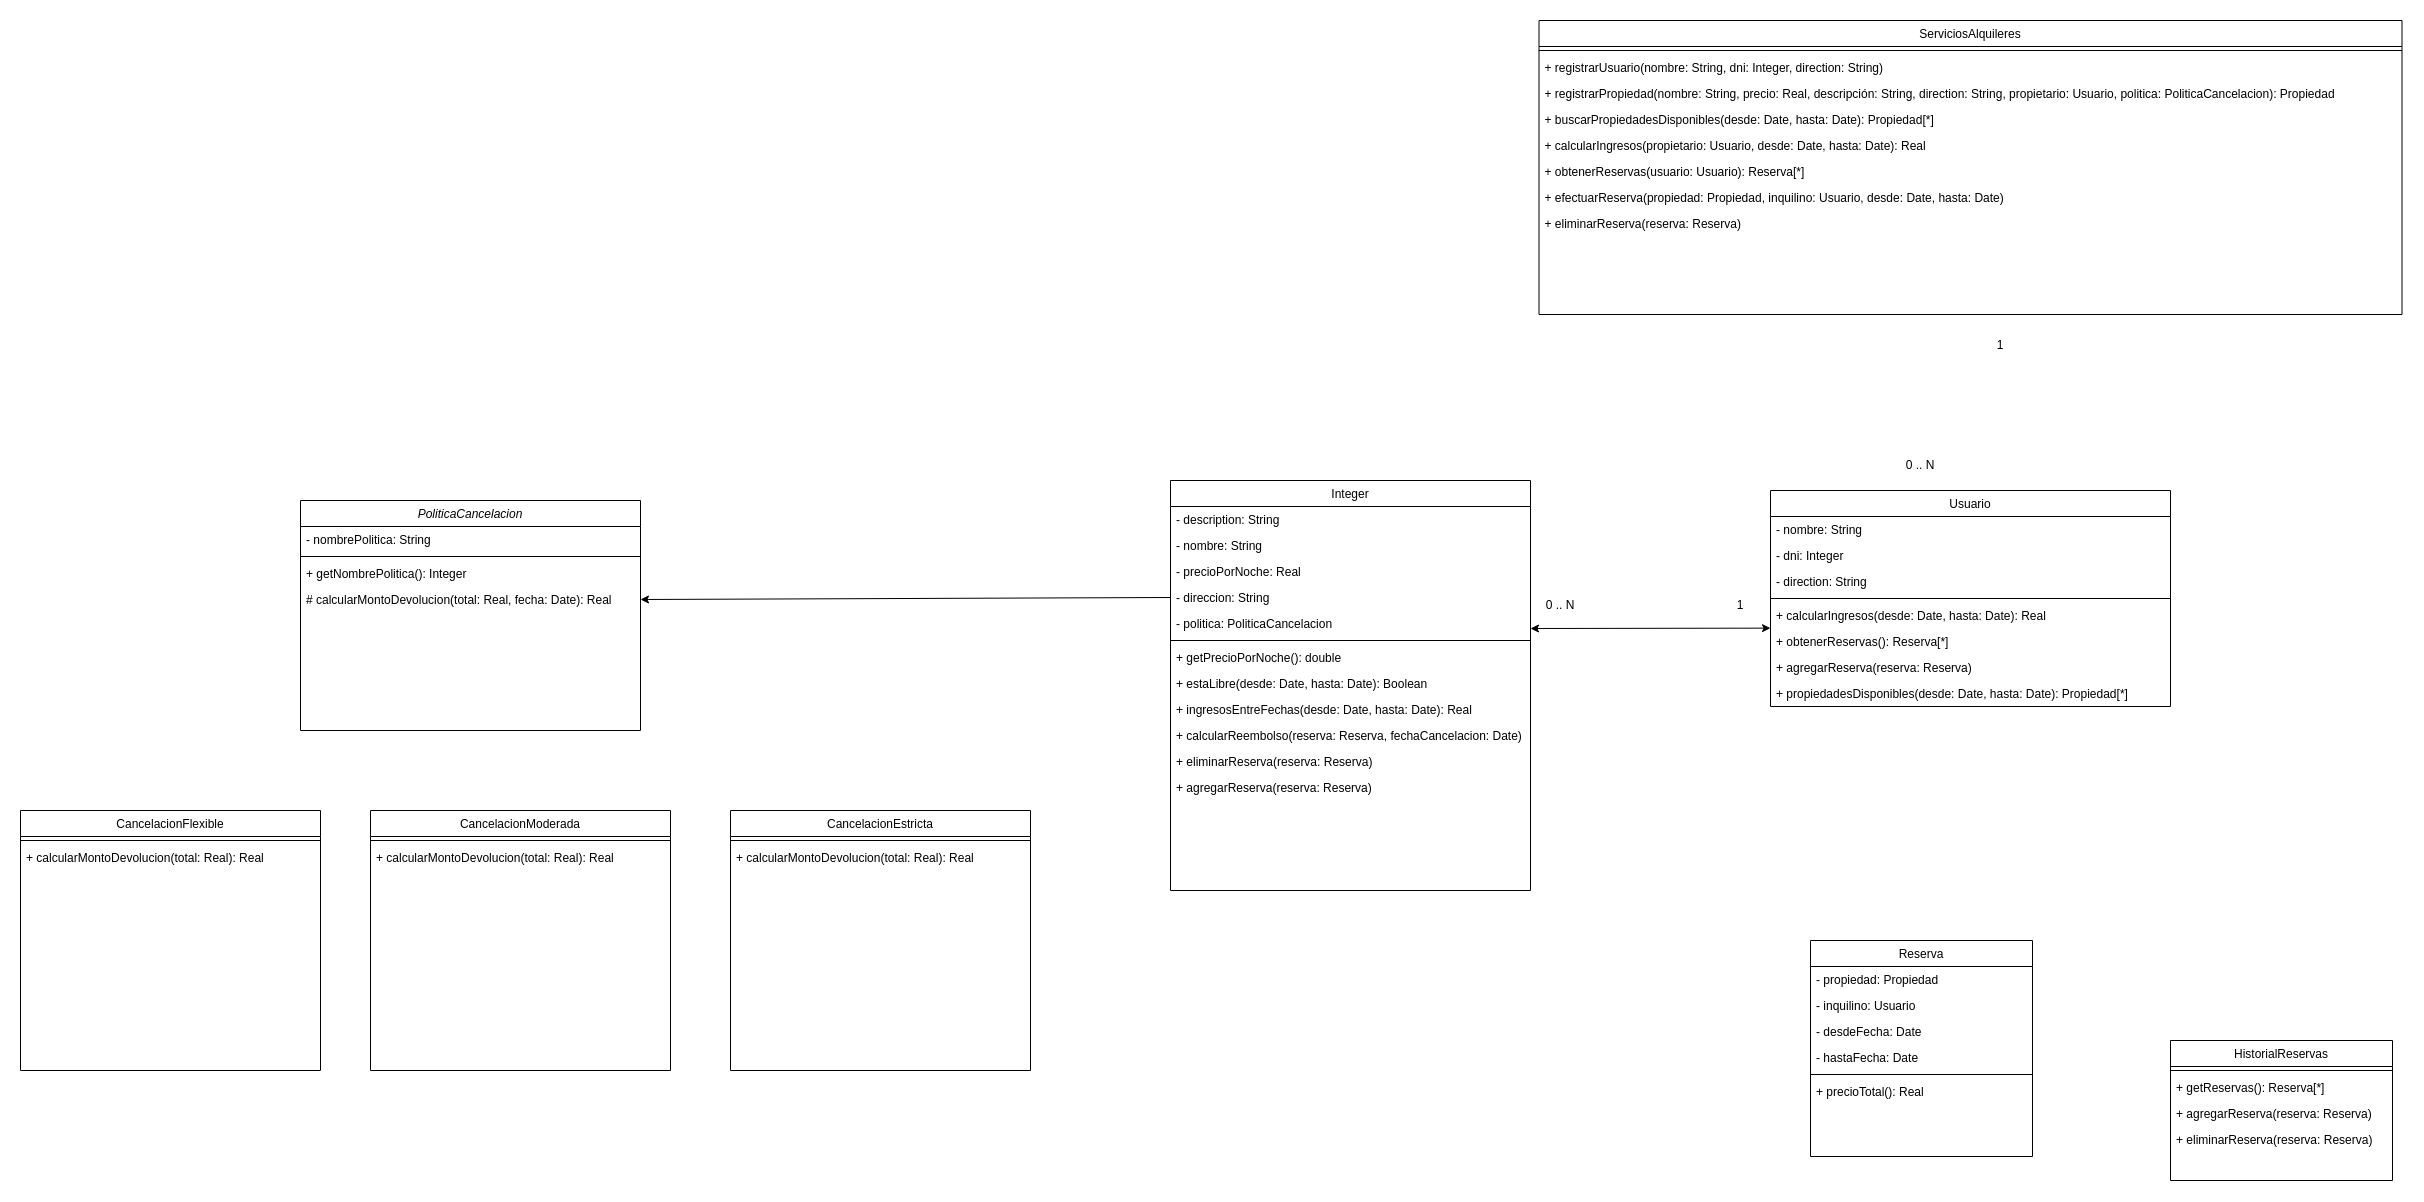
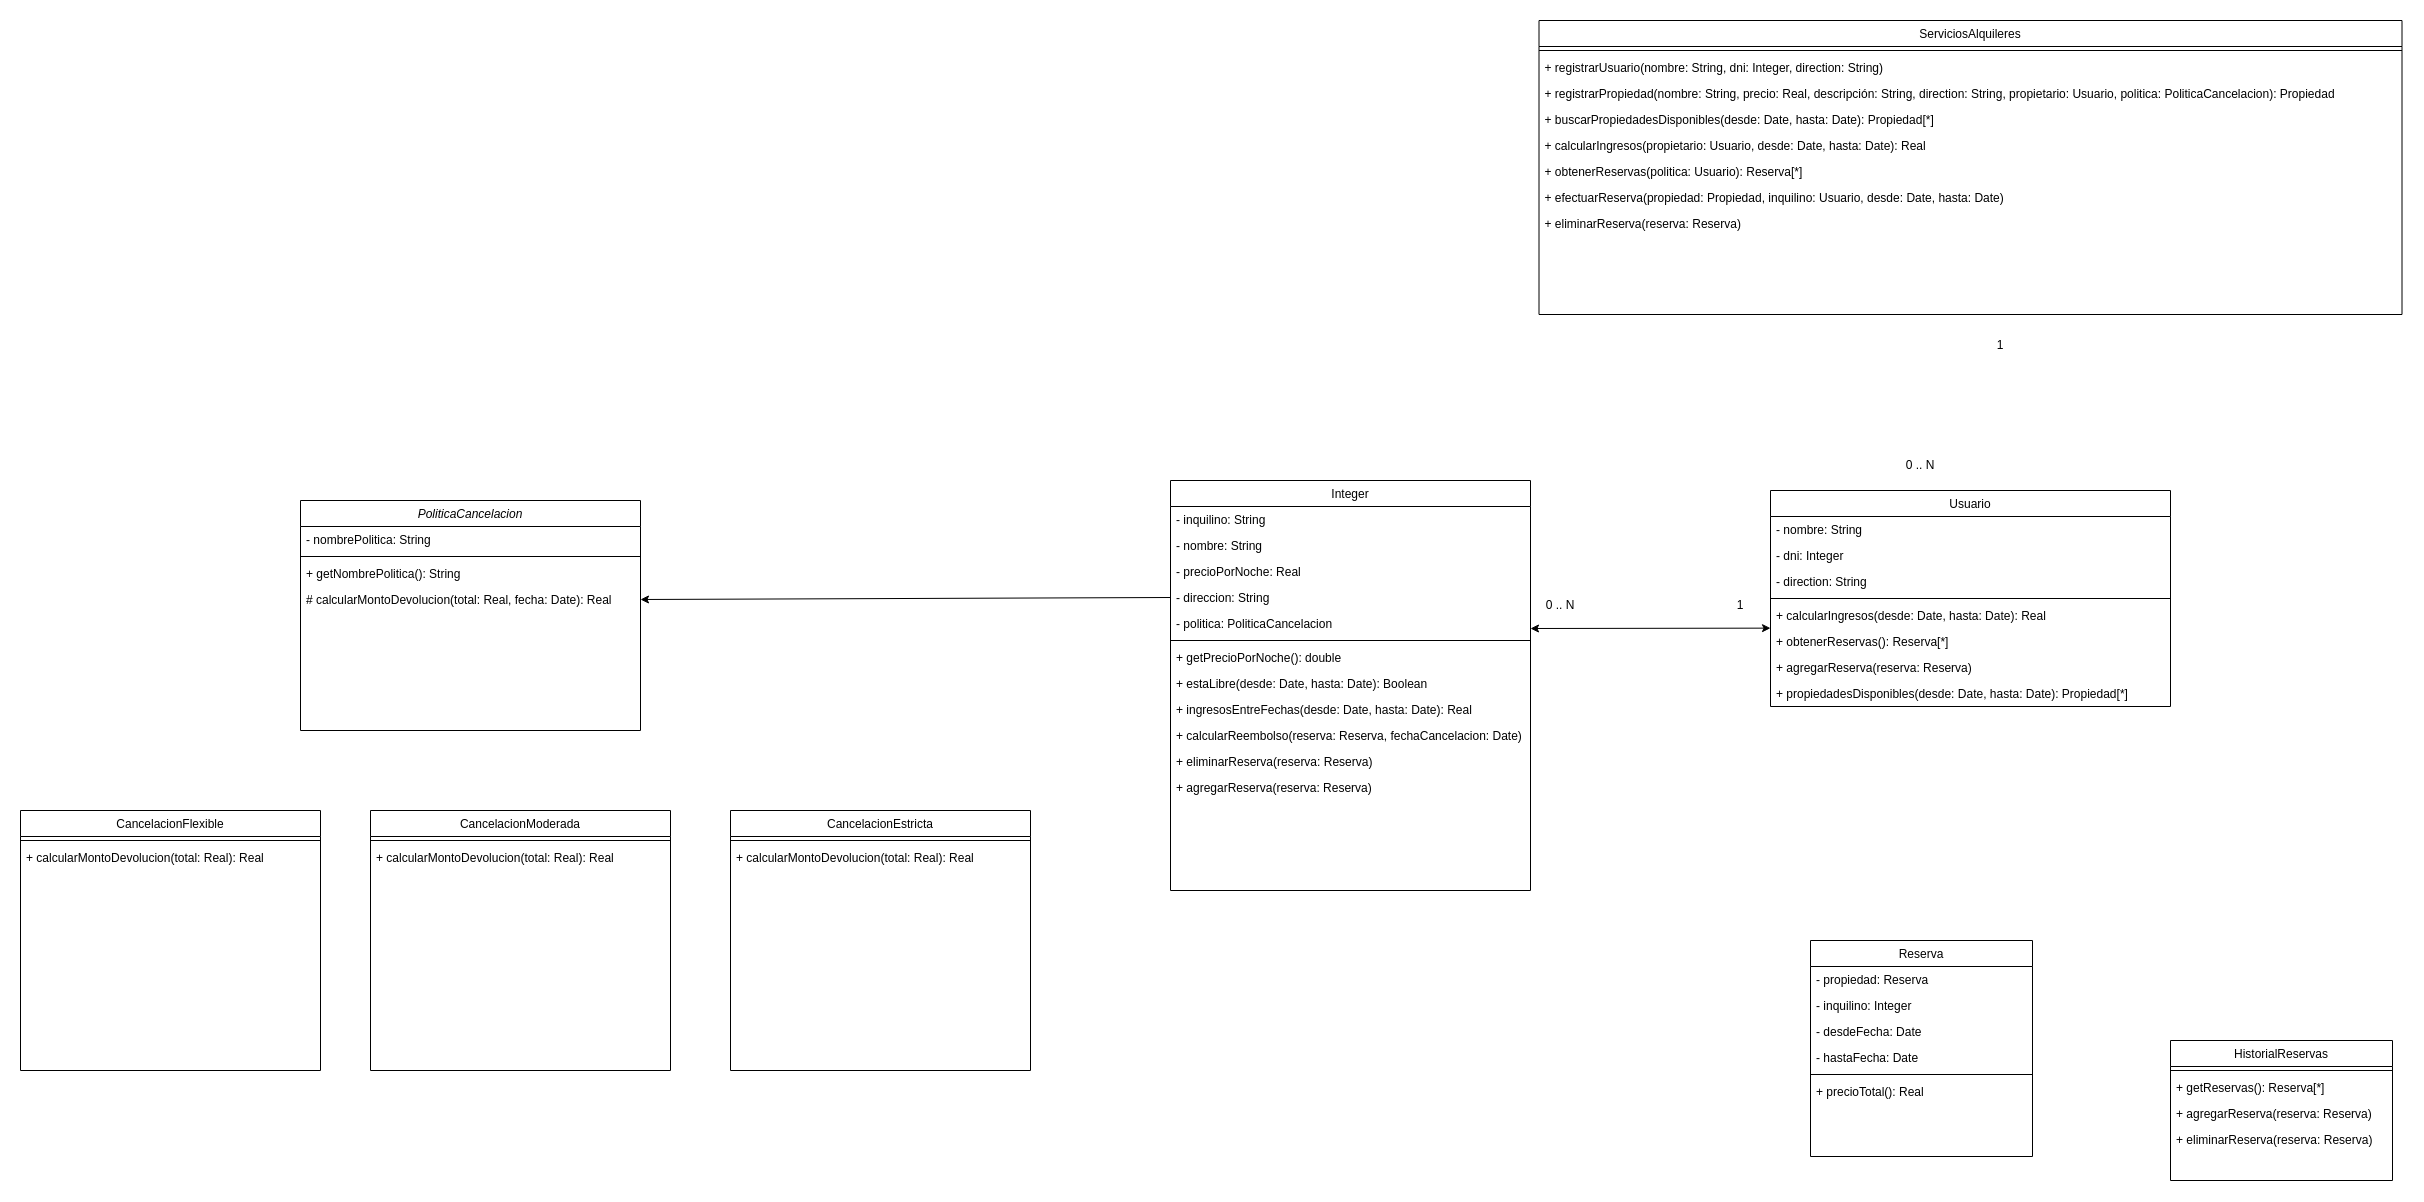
(1692, 172) -> (1692, 172)
(1237, 520) -> (1227, 520)
(397, 574) -> (393, 574)
(1882, 980) -> (1877, 980)
(1871, 1006) -> (1872, 1006)
